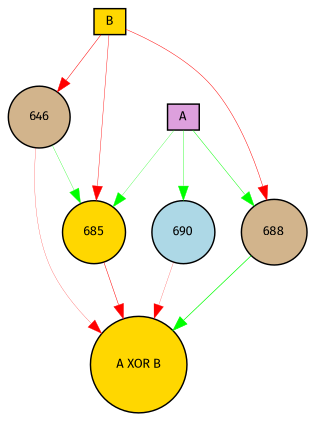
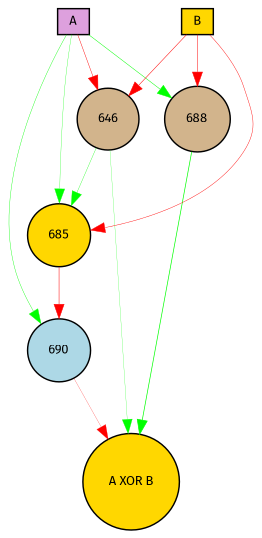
none -> (85, 56)
(42, 243) -> (119, 285)
(111, 284) -> (59, 286)
